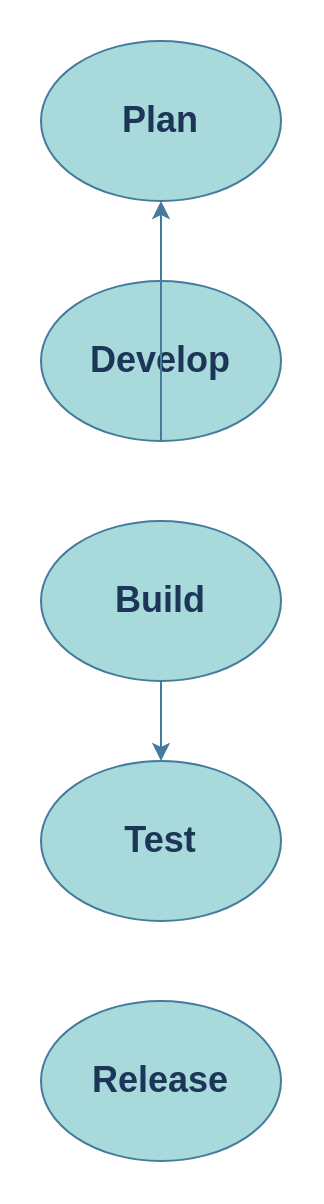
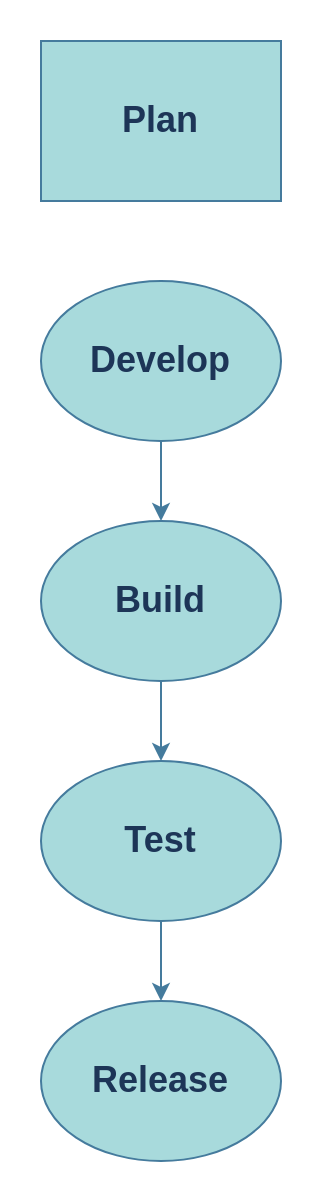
(161, 121) -> (161, 121)
(161, 284) -> (161, 474)
none -> (161, 954)
